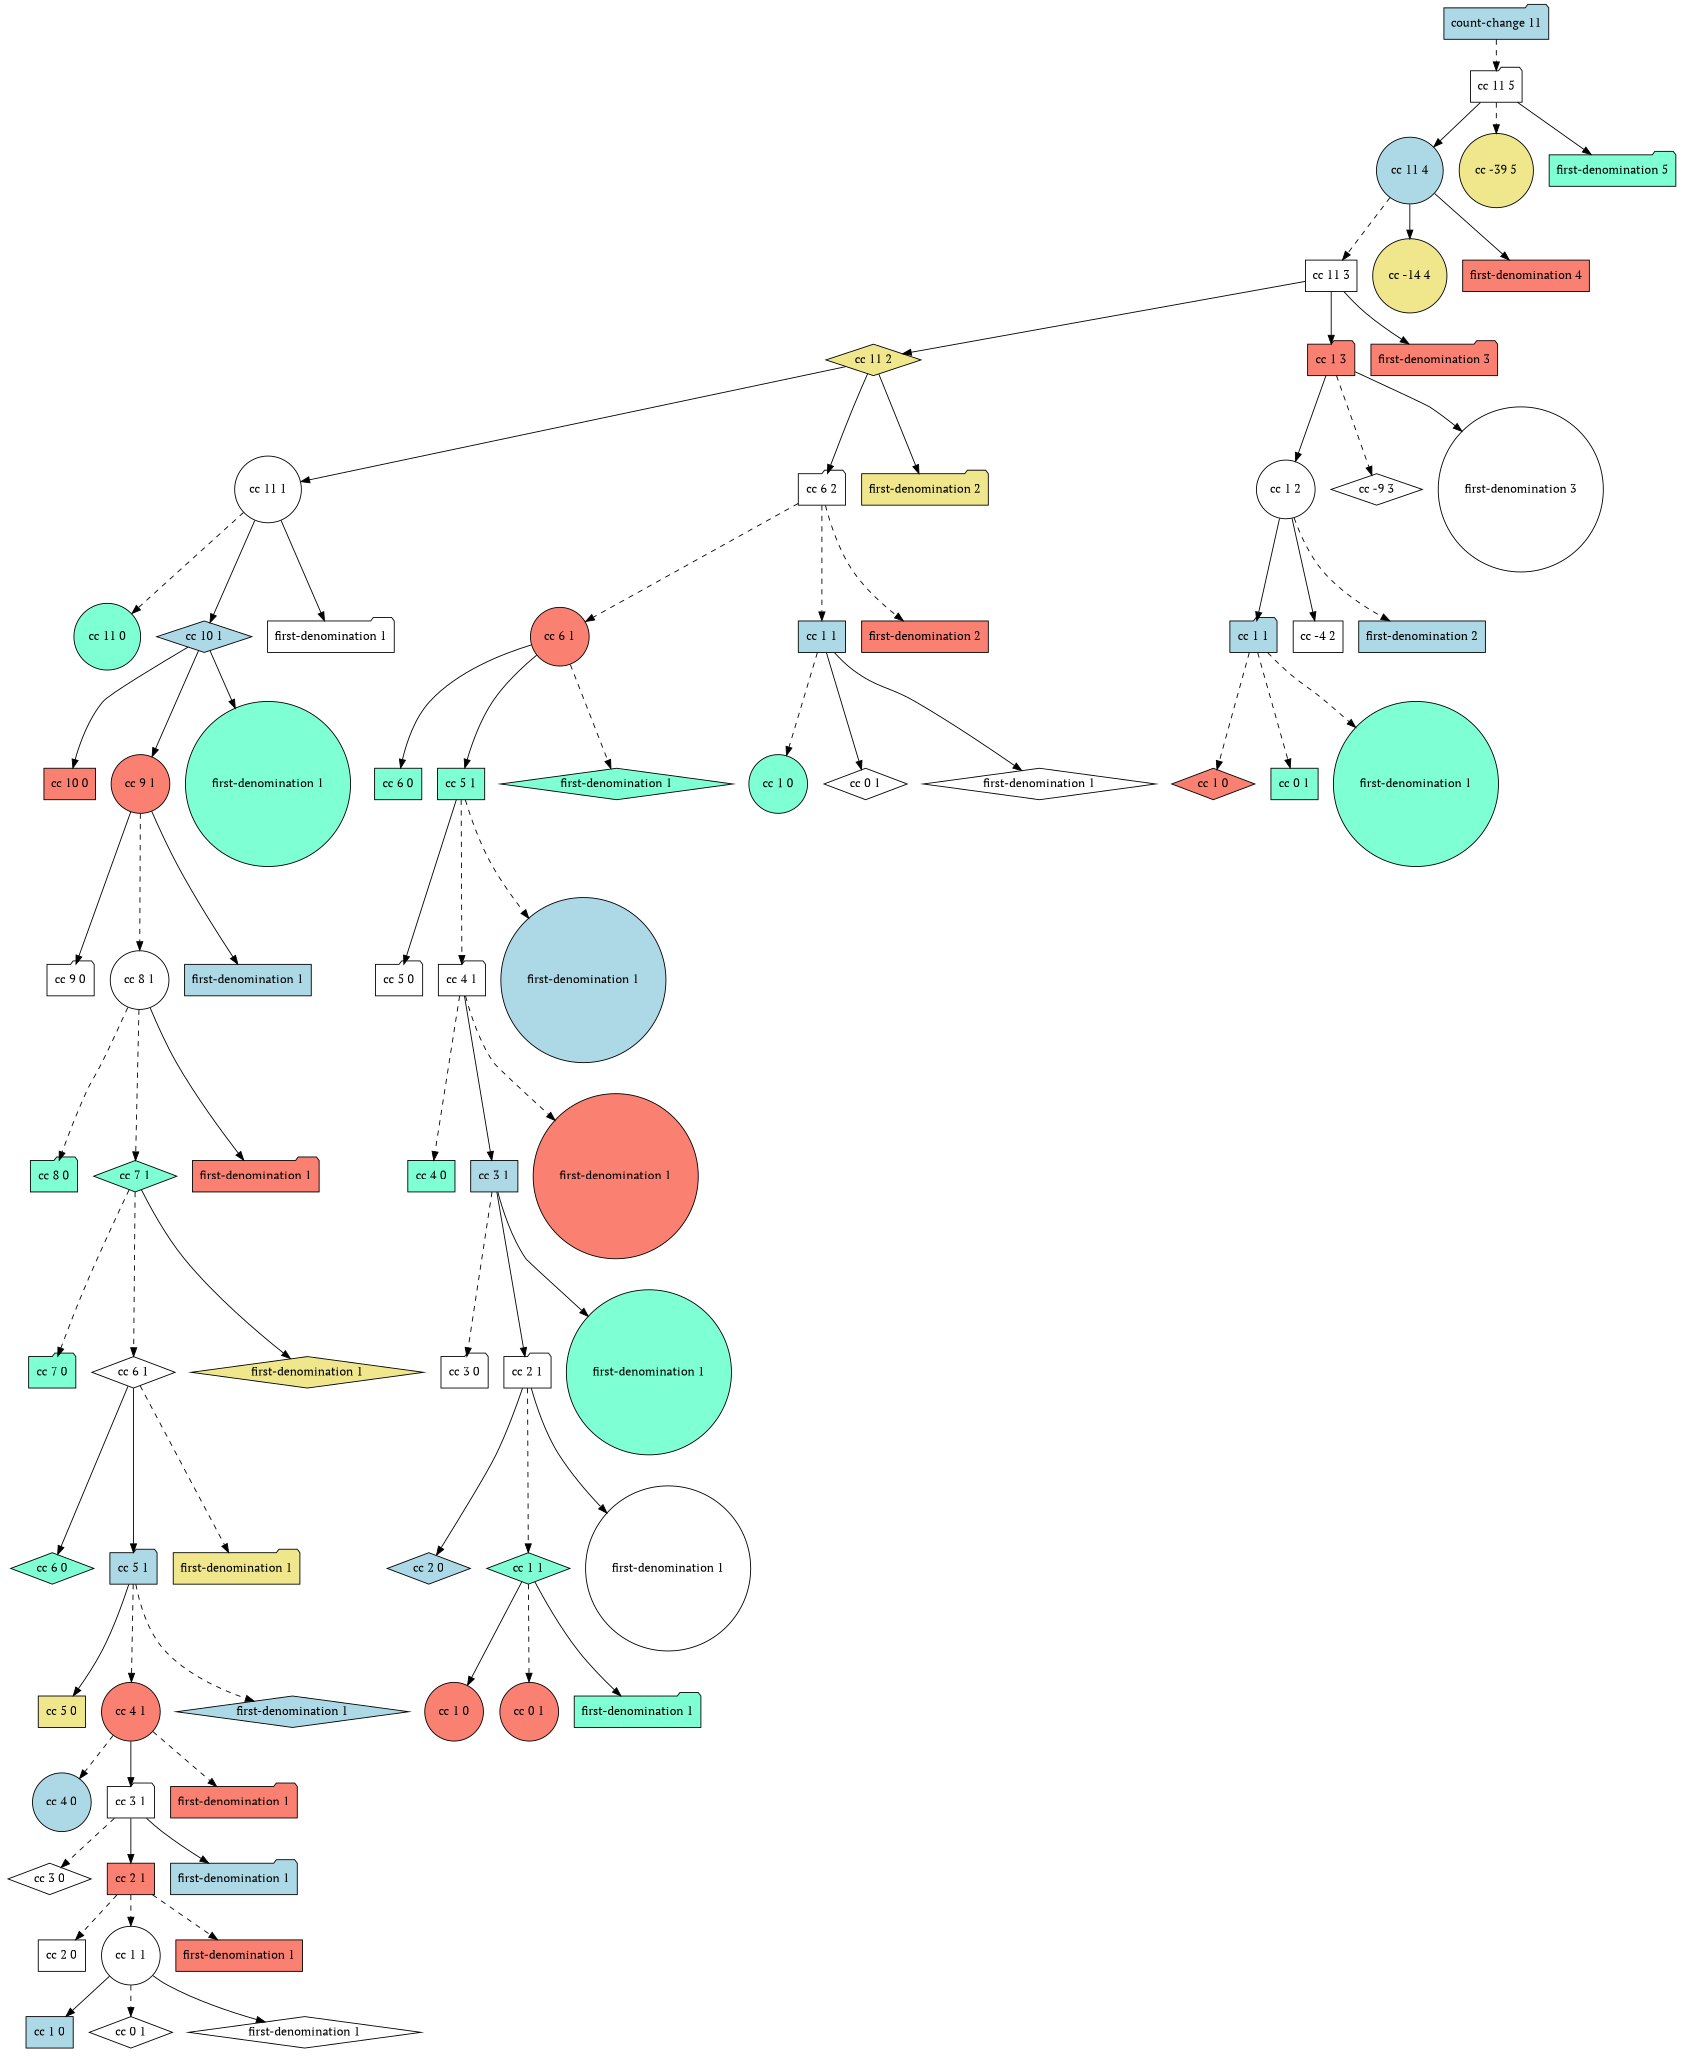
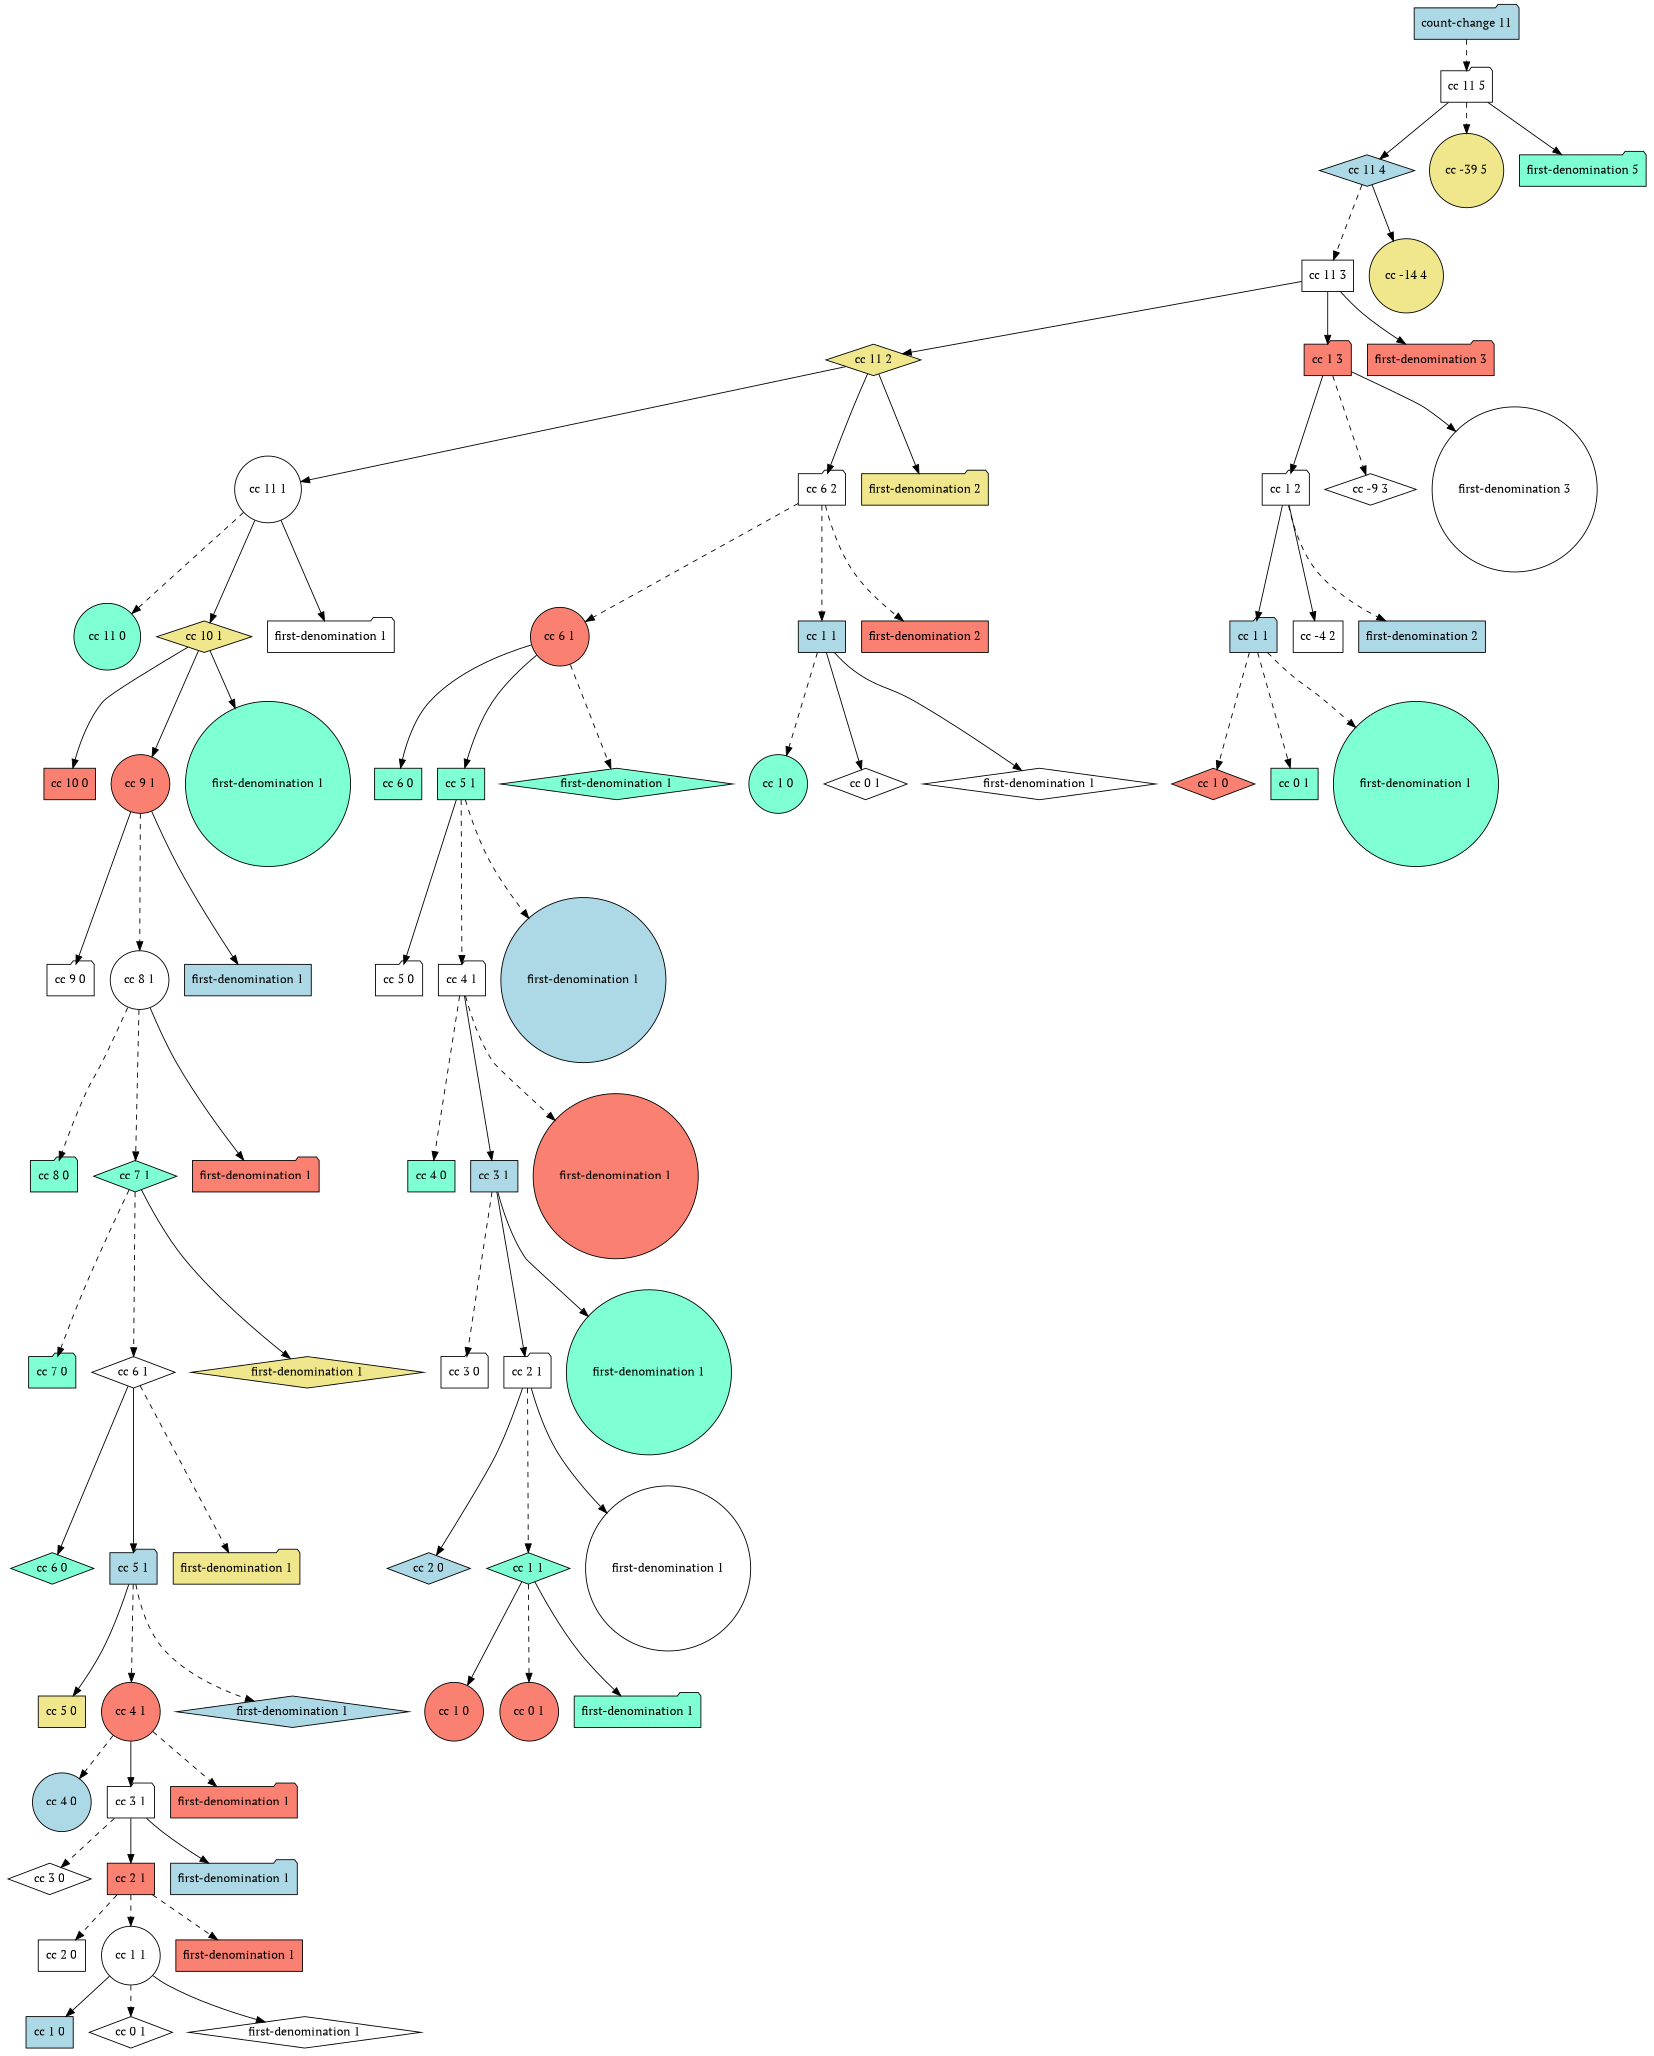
(1410, 171) -> (1367, 171)
(1526, 276) -> none
(1286, 489) -> (1286, 489)
(204, 637) -> (204, 637)
